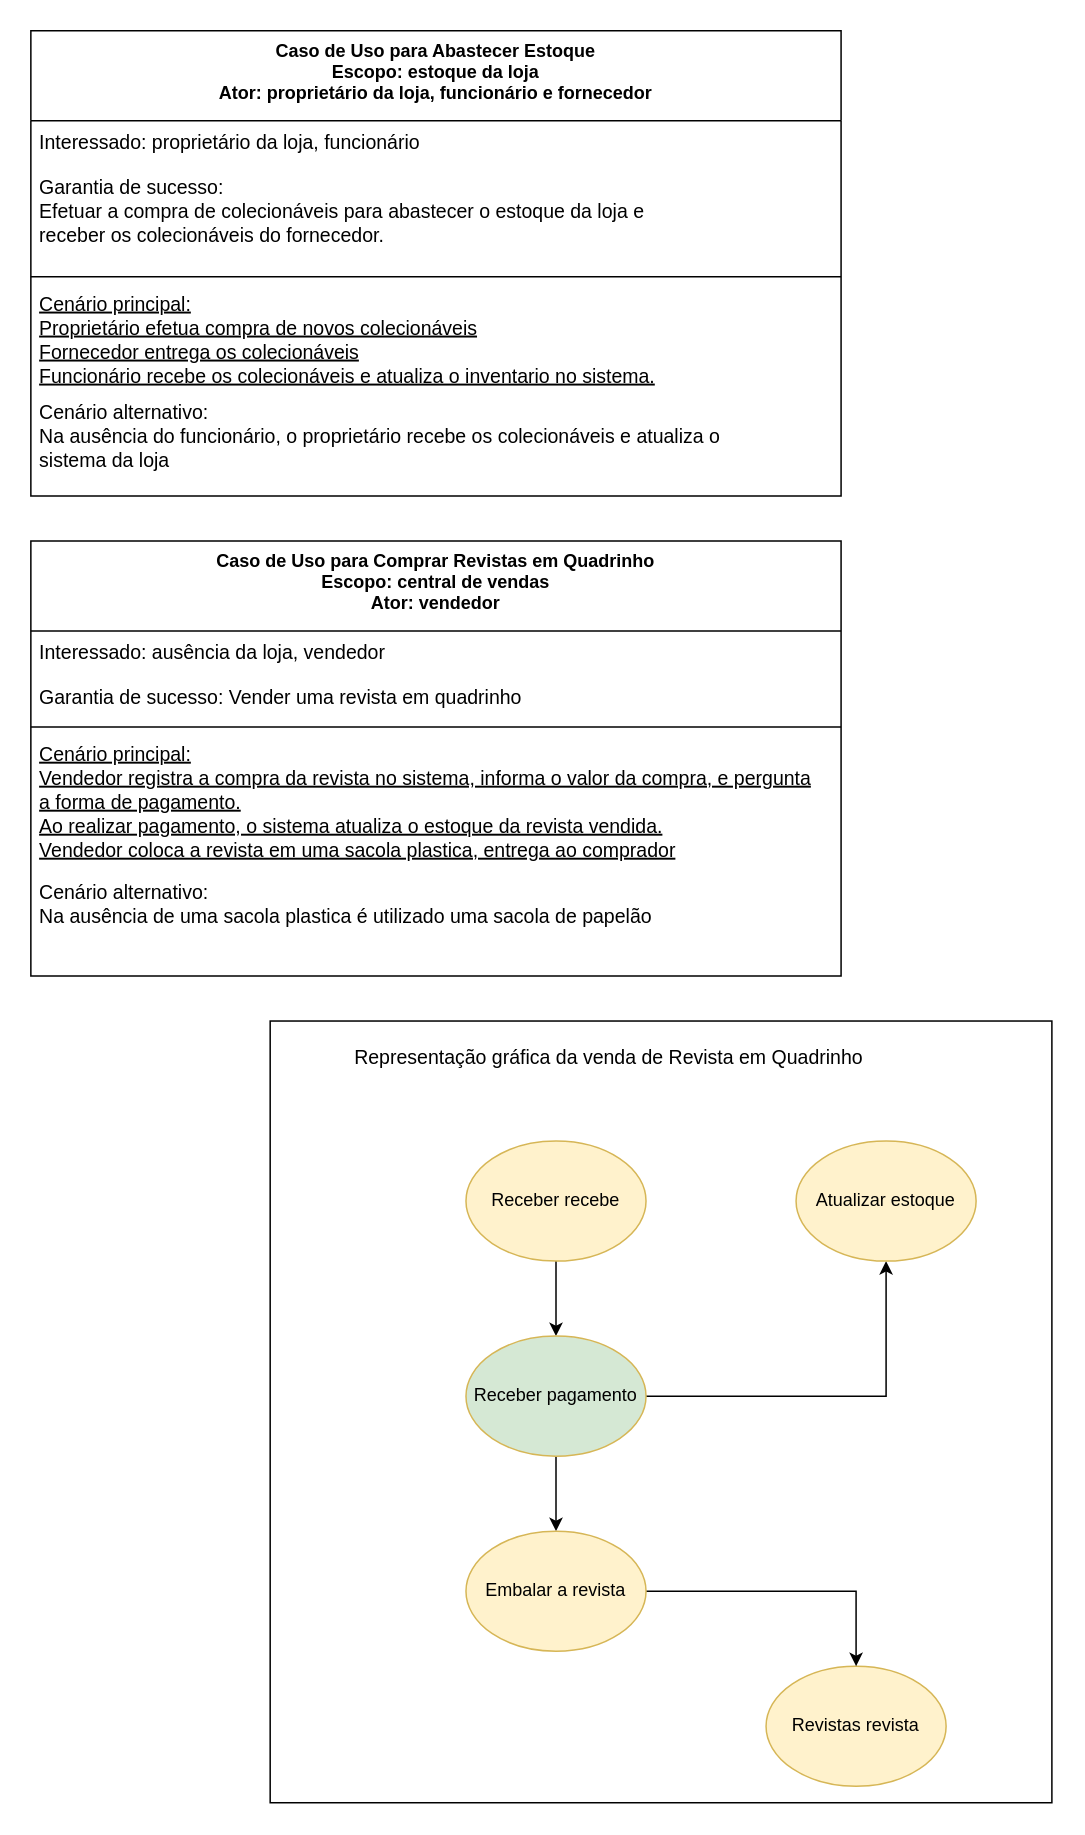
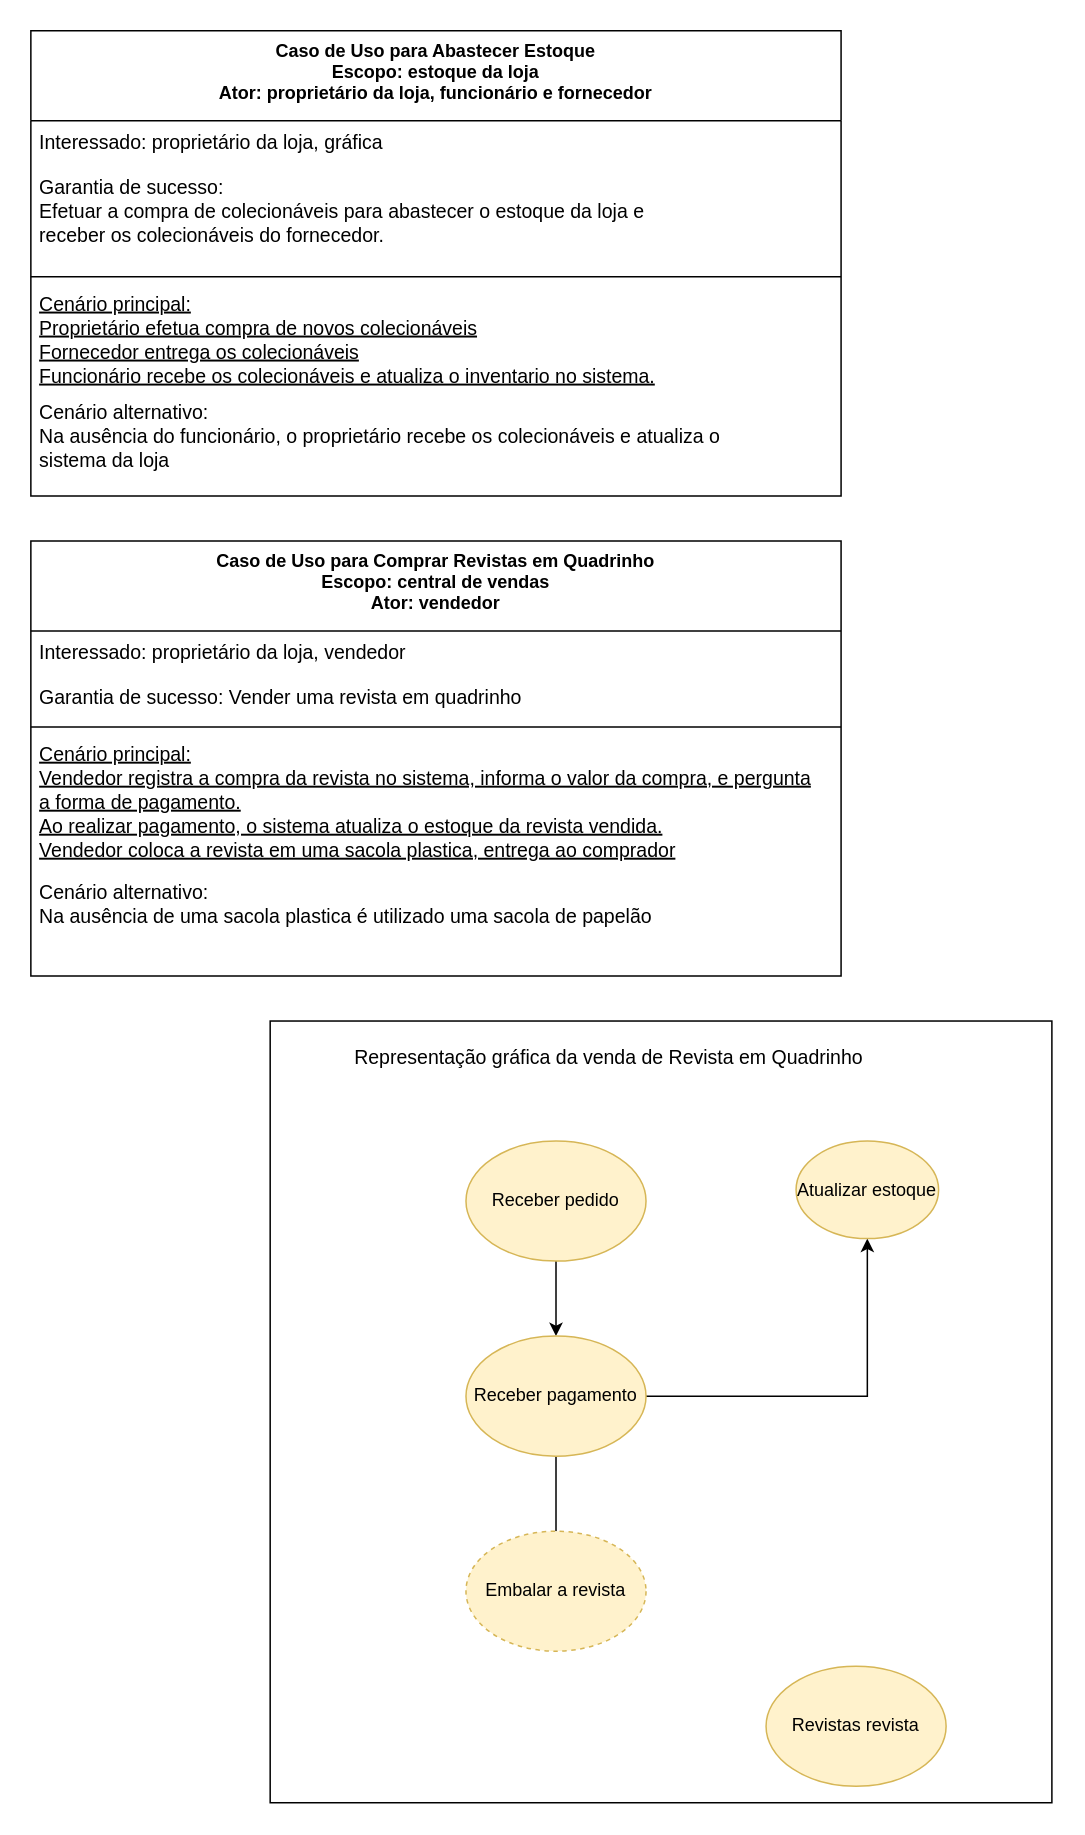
(262, 142) -> (243, 142)
(232, 652) -> (251, 652)
(556, 1201) -> (556, 1201)
(886, 1201) -> (867, 1190)
(556, 1396) -> (556, 1396)
(556, 1519) -> (556, 1524)
(556, 1591) -> (556, 1591)
(783, 1591) -> none
